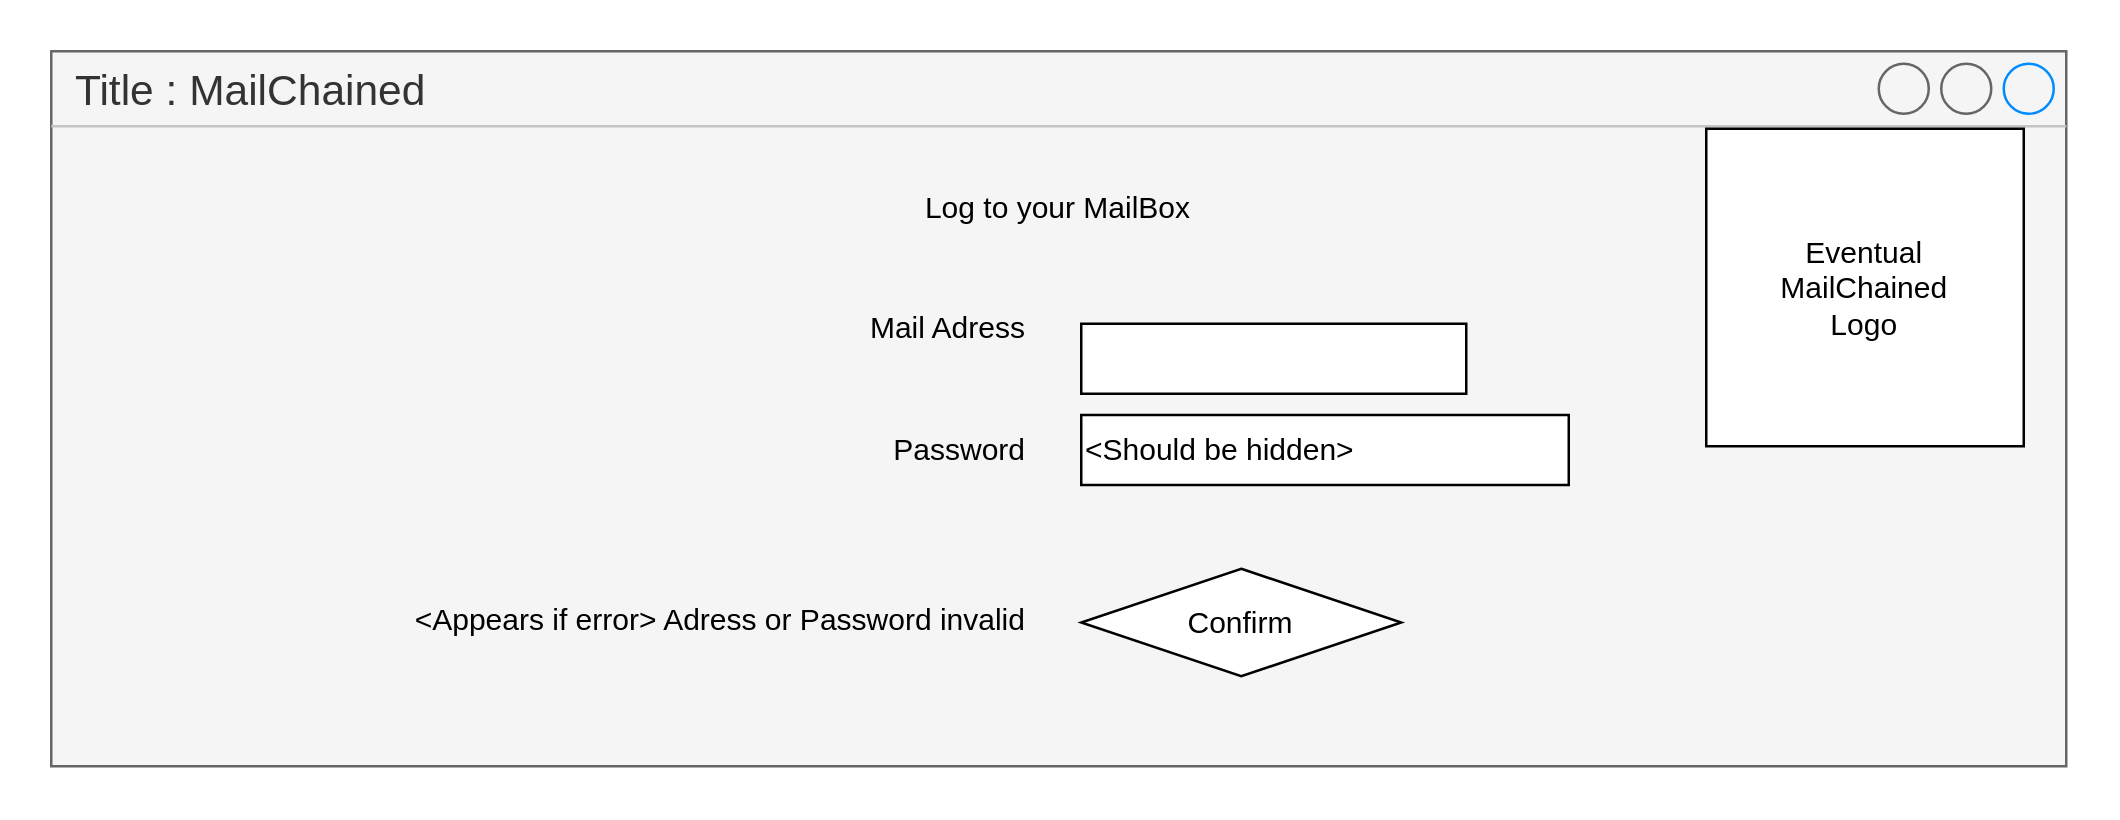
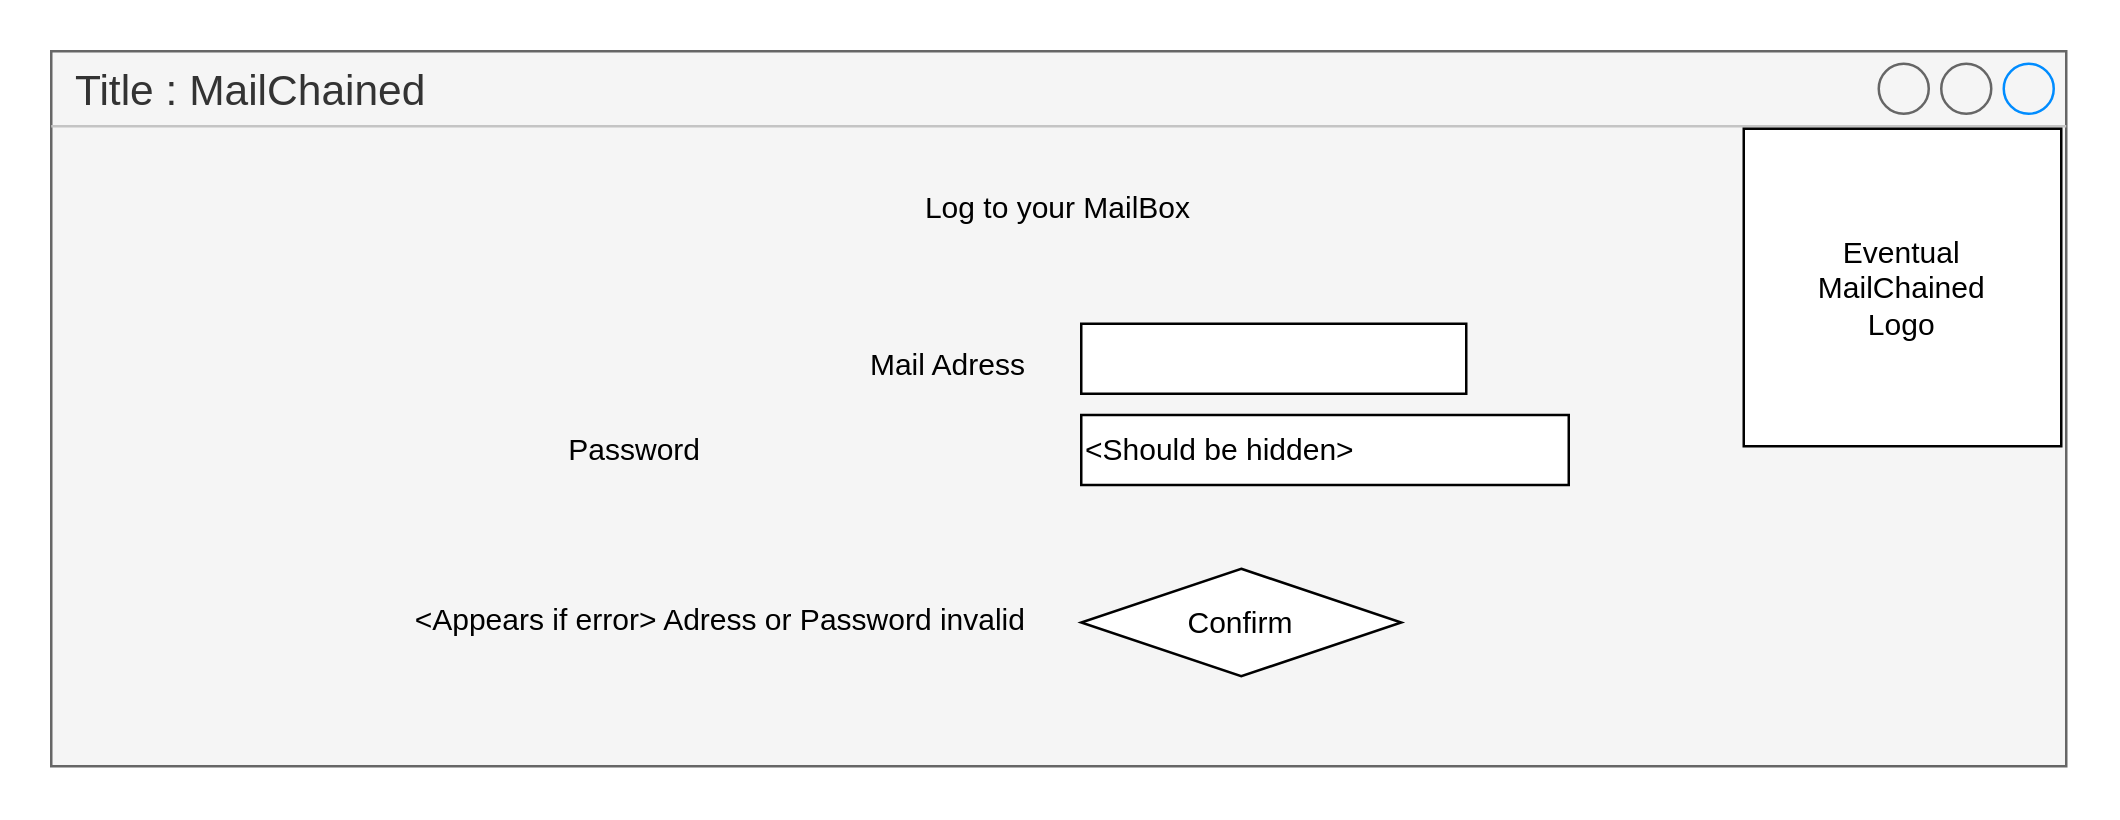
(1865, 288) -> (1903, 288)
(739, 328) -> (739, 365)
(739, 450) -> (414, 450)
